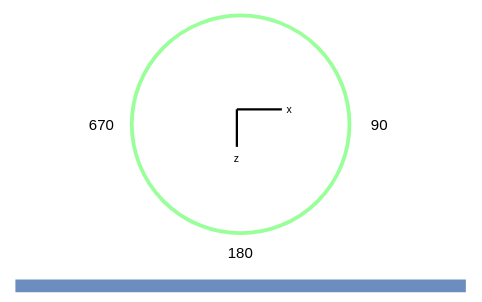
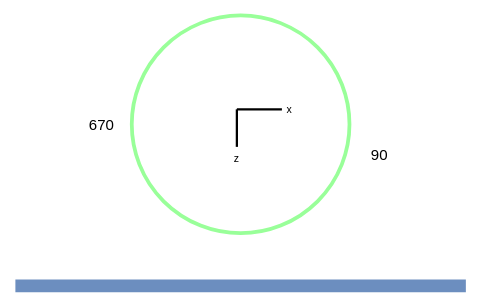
(379, 124) -> (379, 154)
(240, 252) -> none
